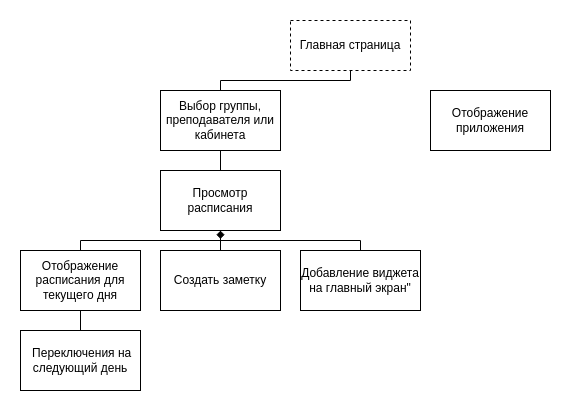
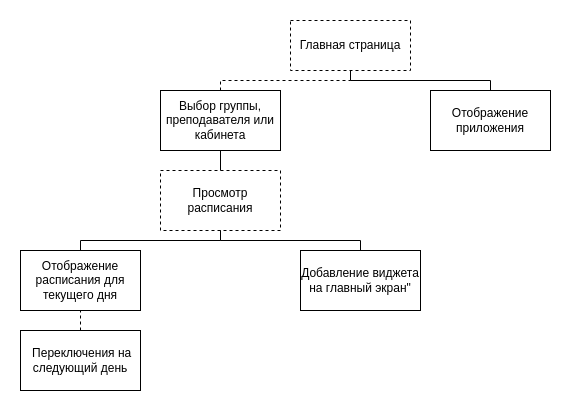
(281, 81) -> (281, 81)
none -> (427, 81)
(221, 201) -> (221, 201)
(218, 241) -> (218, 241)
(221, 247) -> none
(221, 281) -> none
(81, 320) -> (81, 320)
